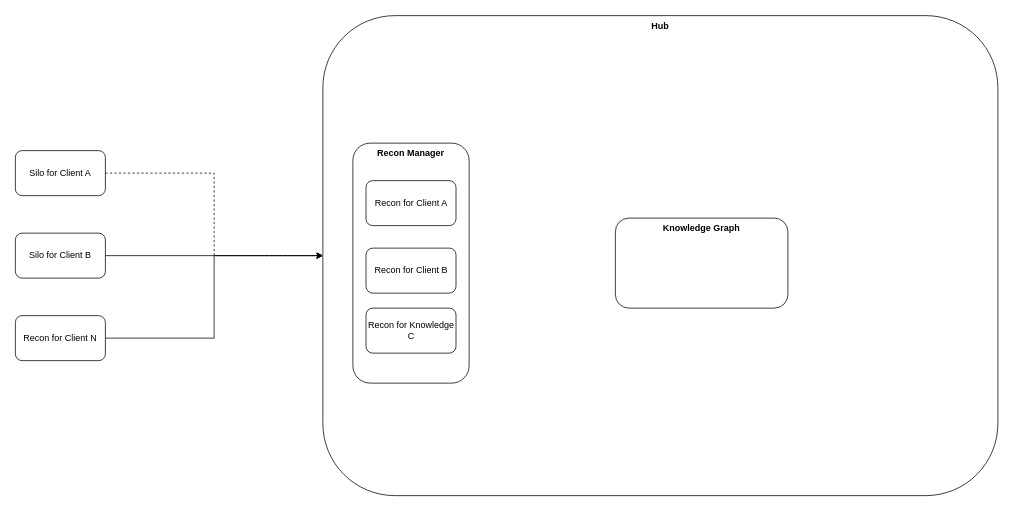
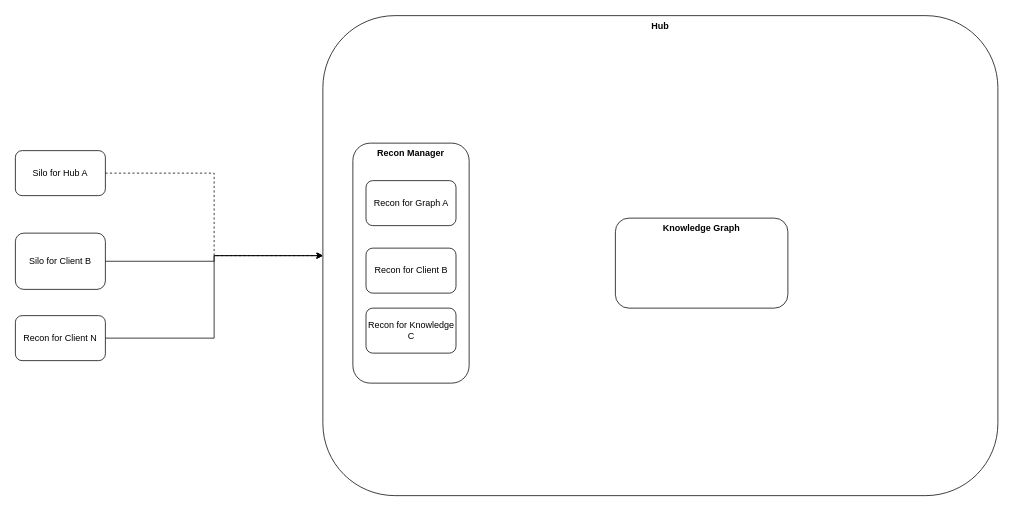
(60, 173) -> (60, 173)
(411, 203) -> (411, 203)
(60, 255) -> (60, 261)
